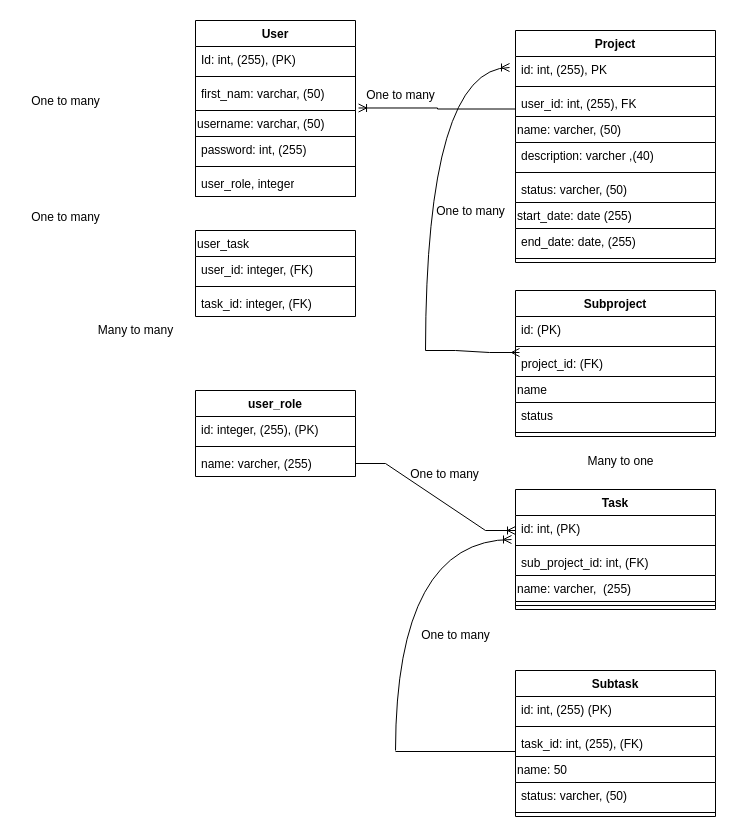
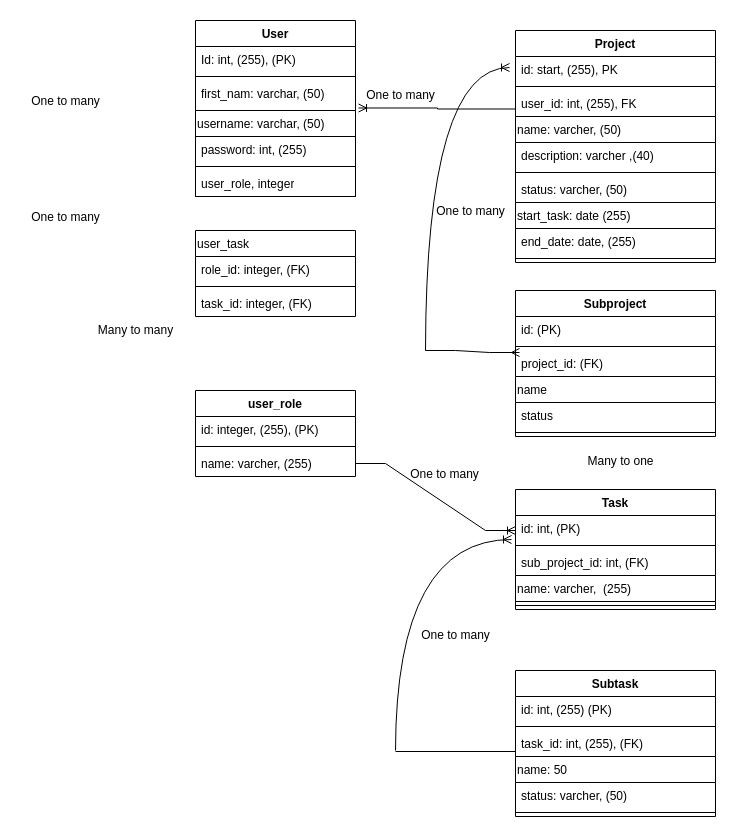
(570, 71) -> (578, 71)
(587, 217) -> (587, 217)
(266, 271) -> (265, 271)
